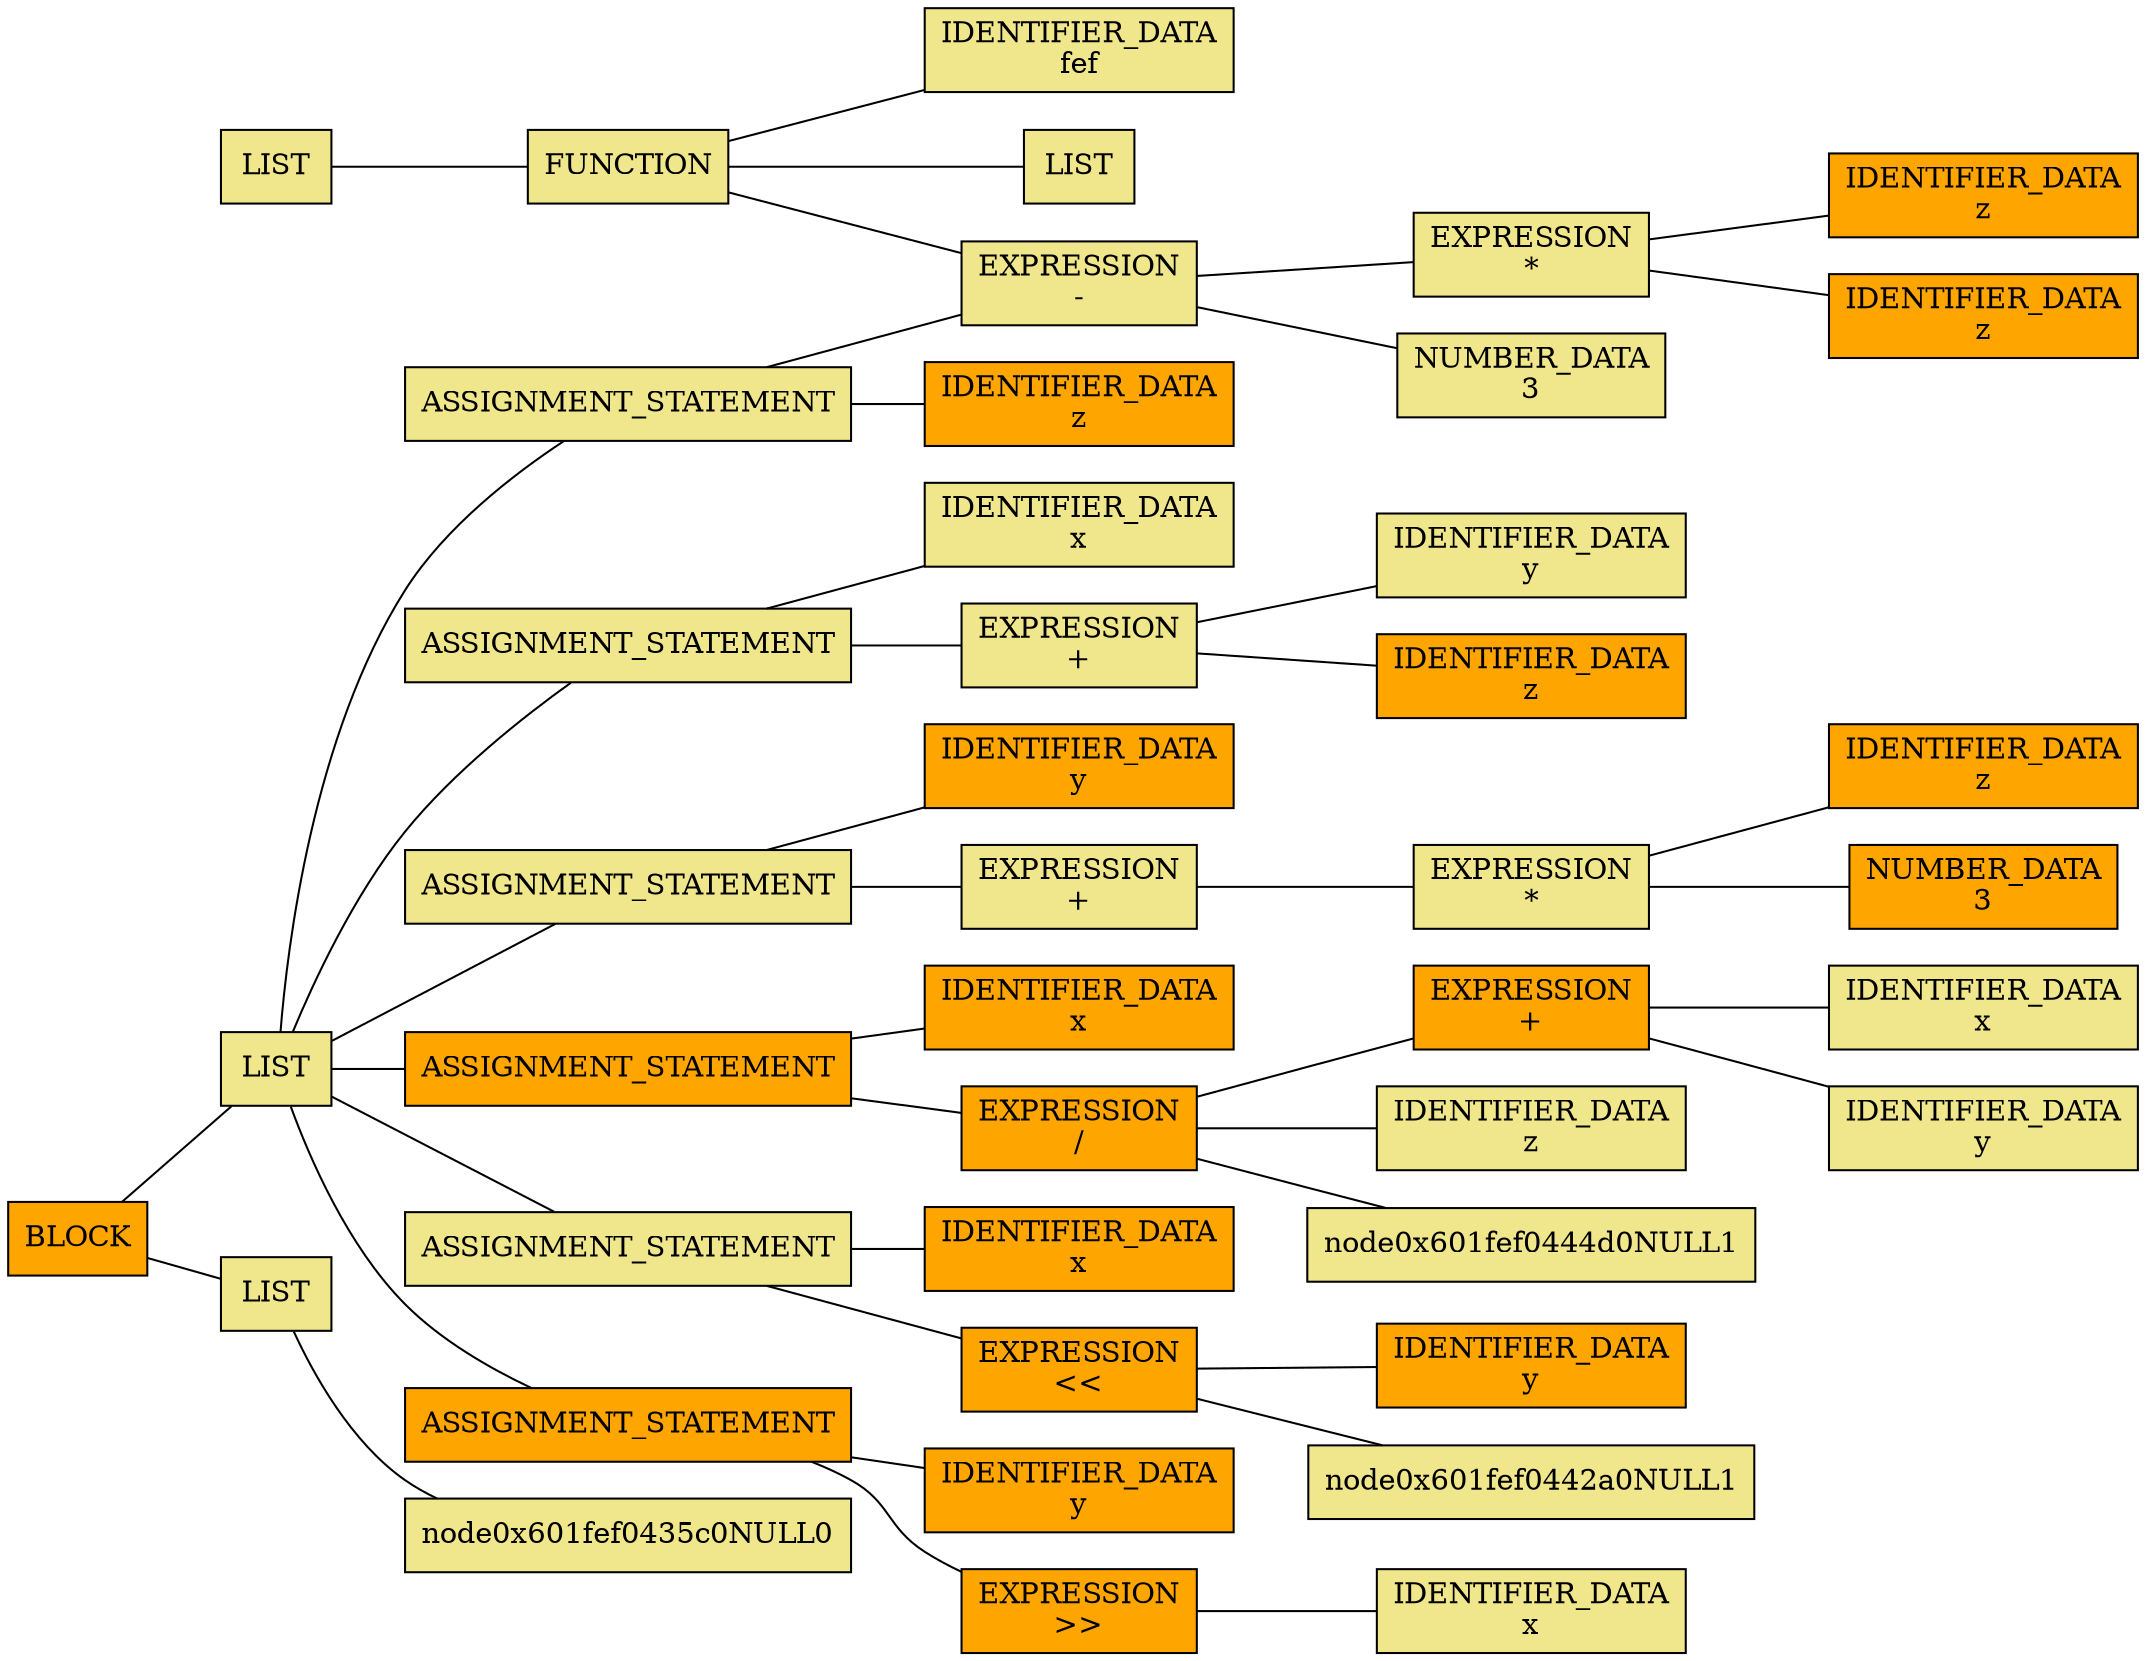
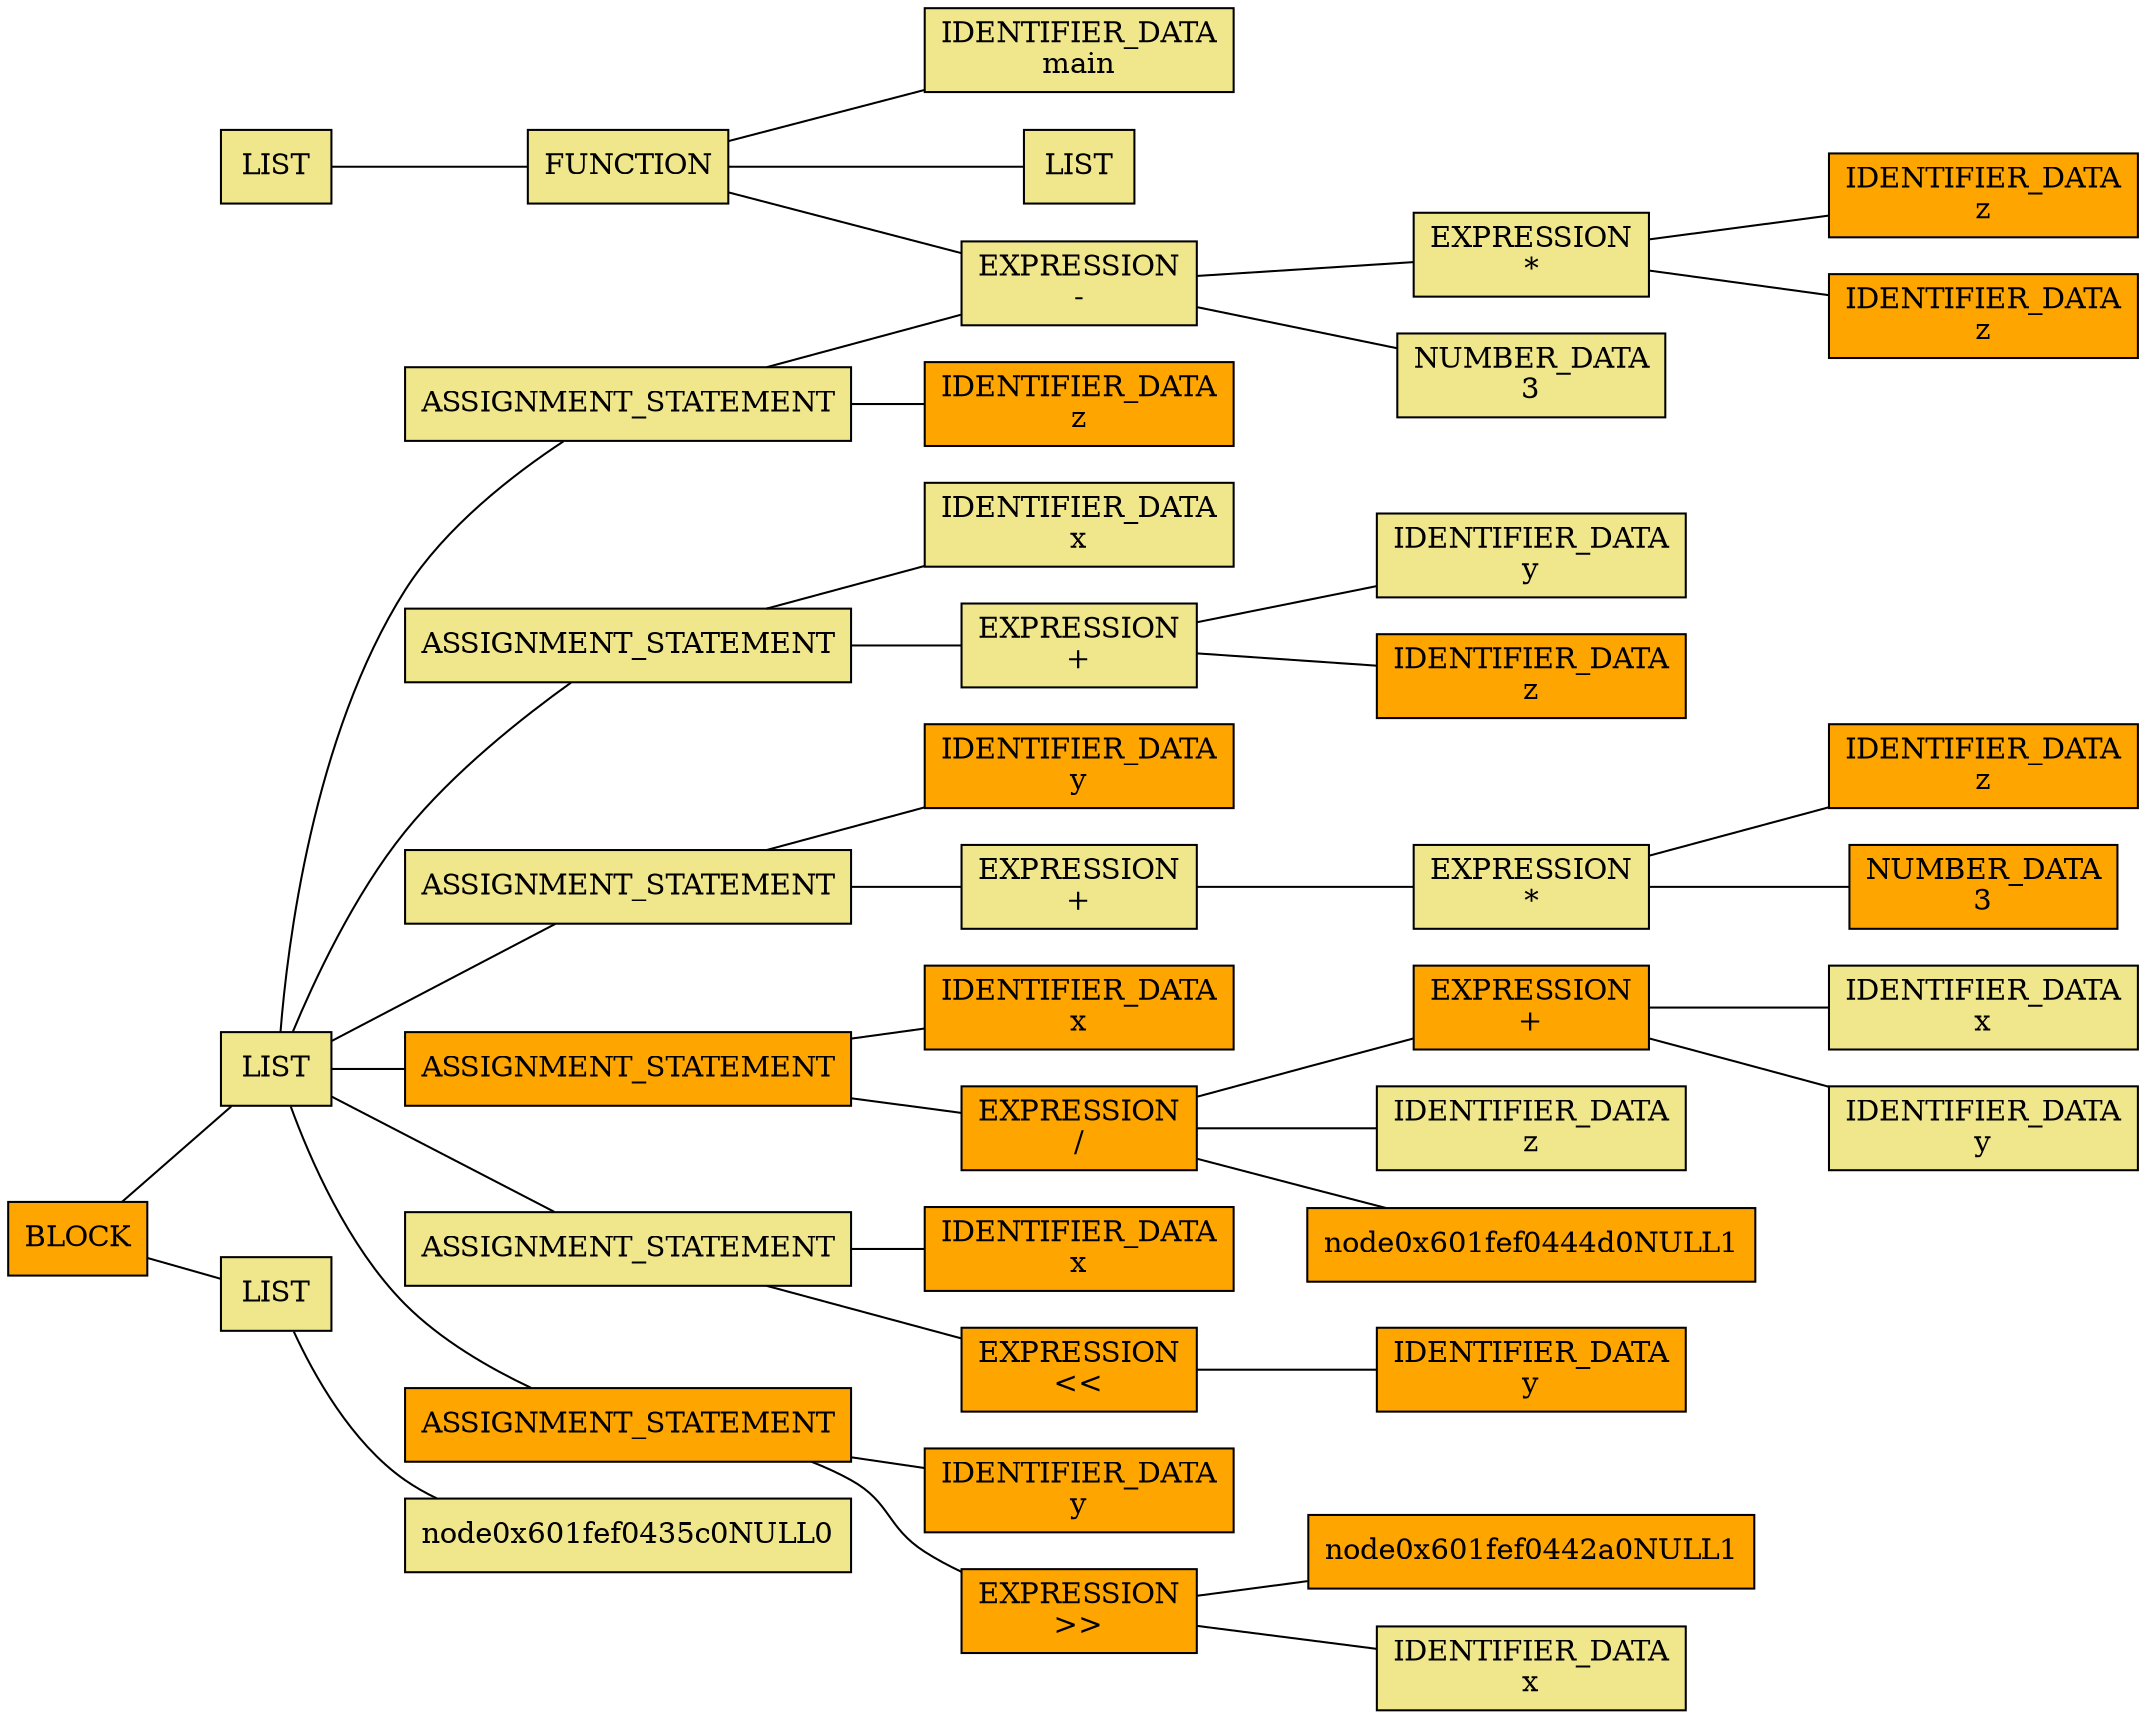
(1079, 50) -> (1079, 50)
(1531, 1245) -> (1531, 1245)
(1290, 1422) -> (1252, 1588)
(1531, 1482) -> (1531, 1552)
